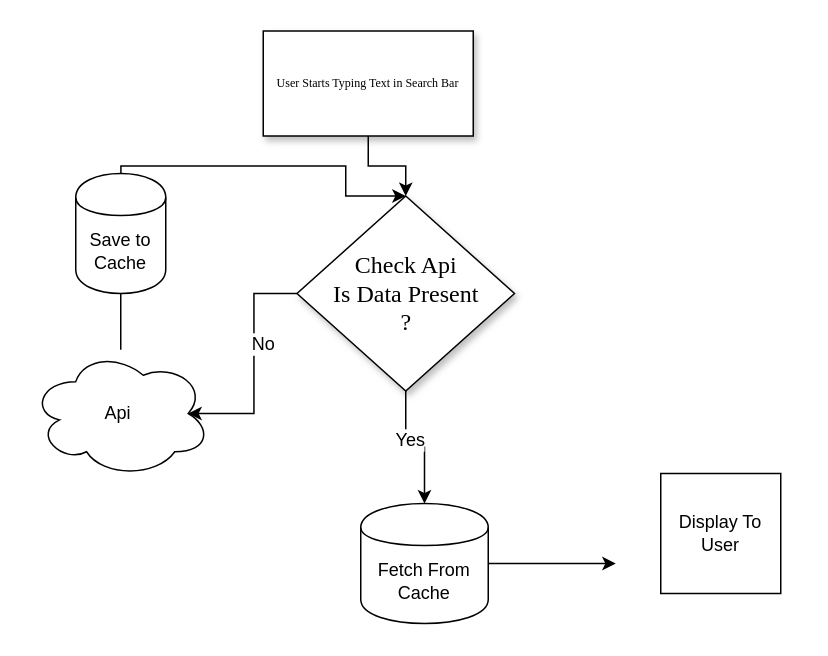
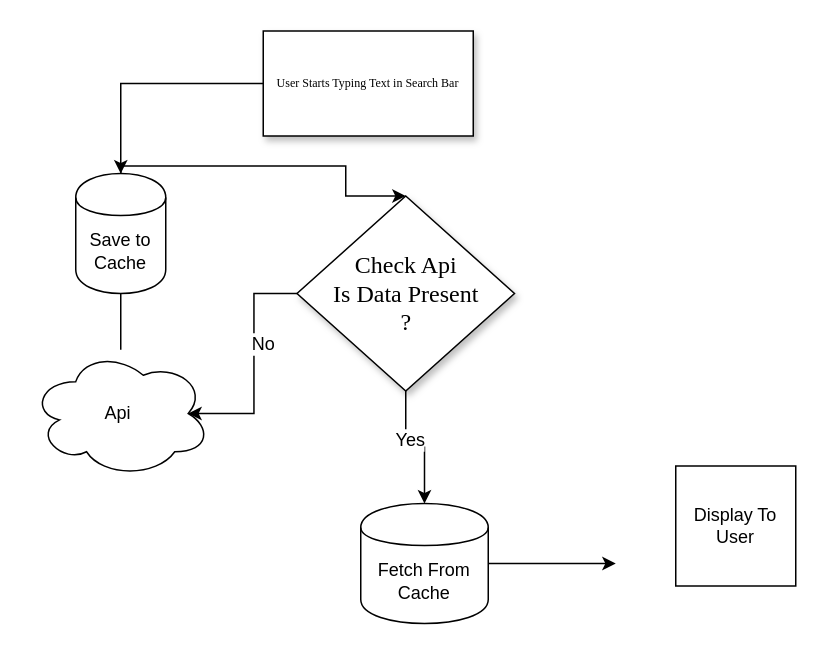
(381, 166) -> (153, 83)
(721, 533) -> (736, 526)
